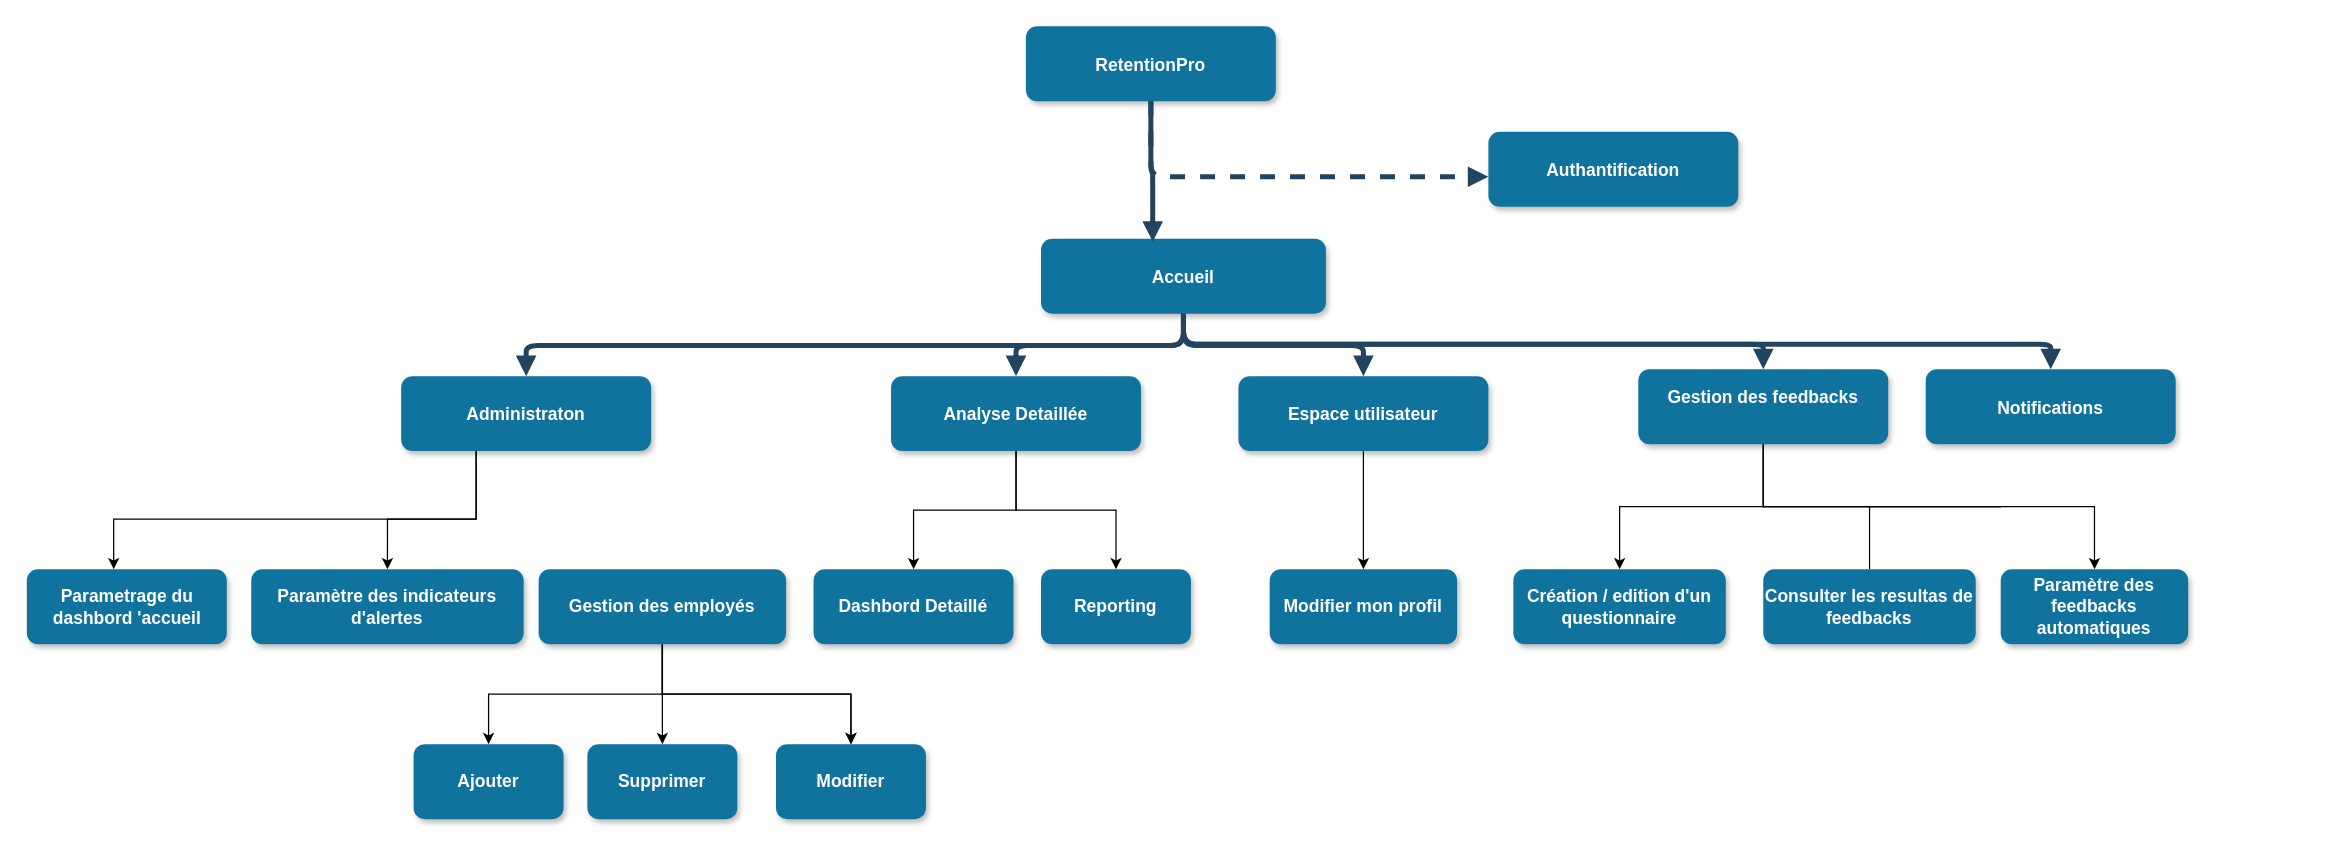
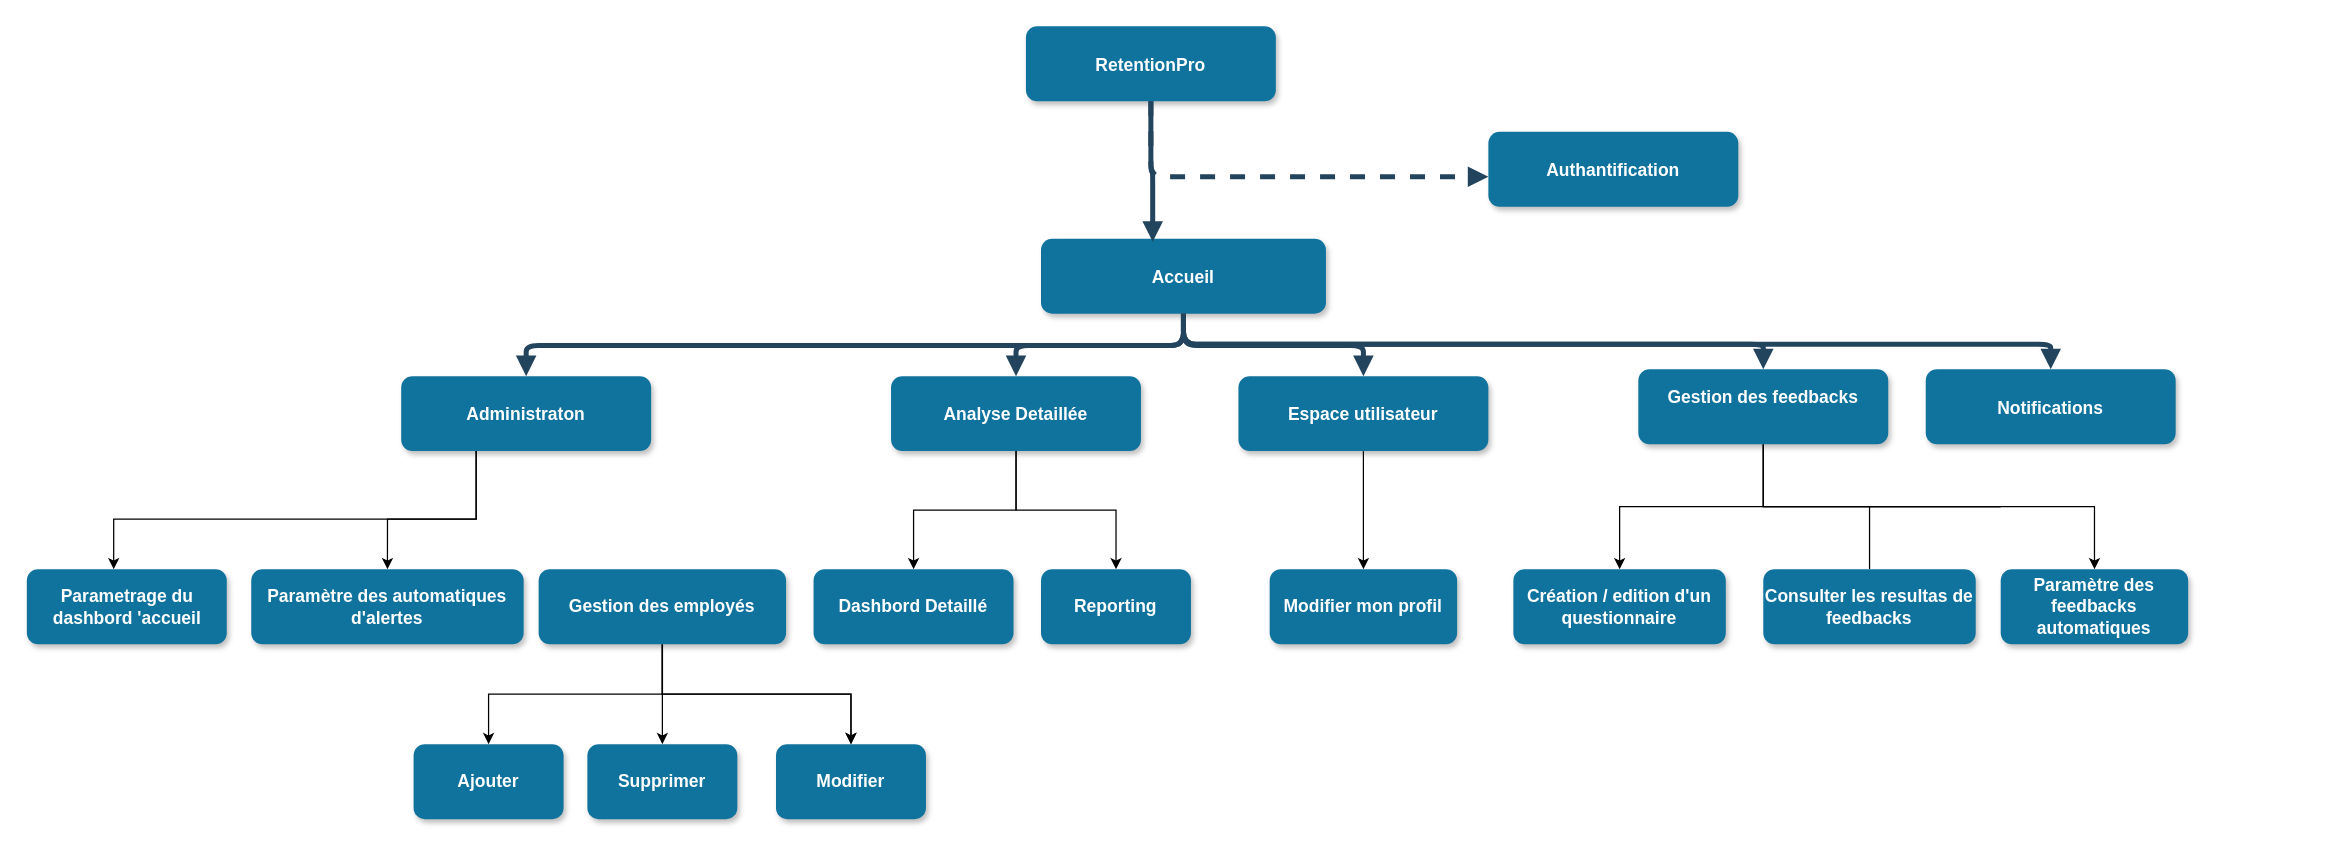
(387, 607) -> (387, 607)
